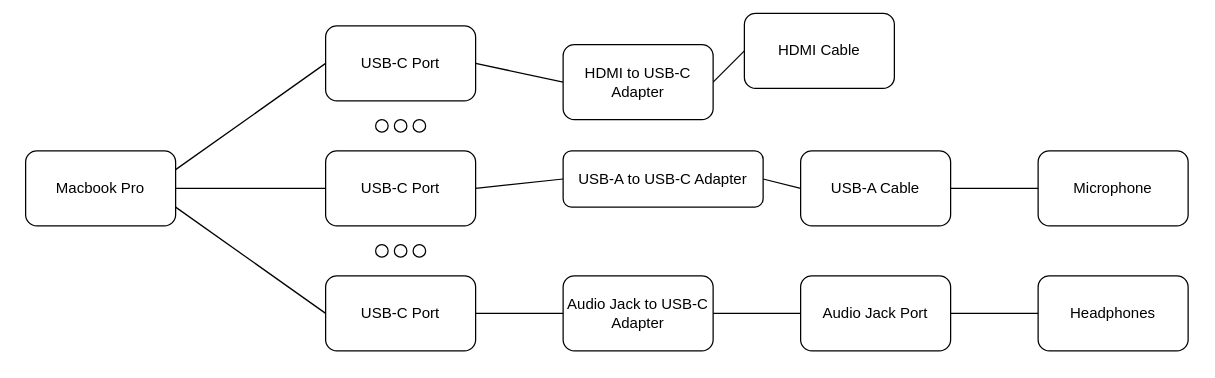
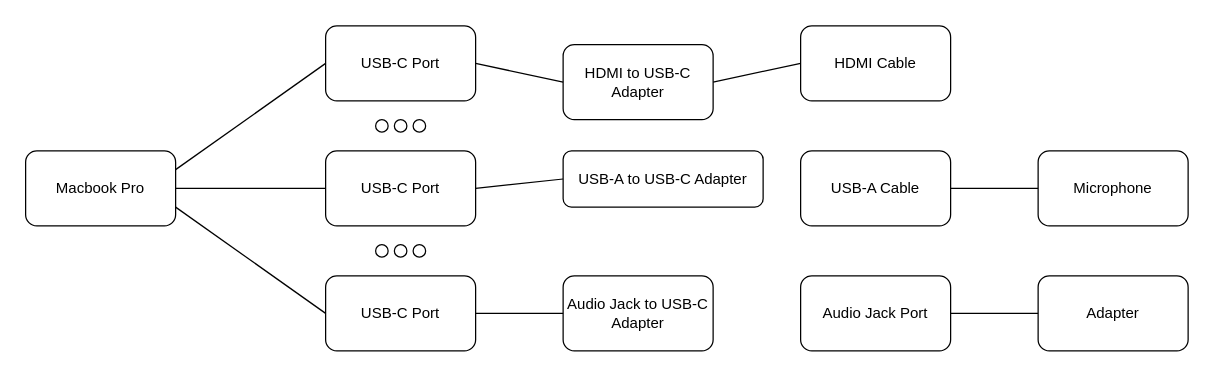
(819, 51) -> (876, 63)
(782, 183) -> none
(756, 313) -> none
(1113, 313) -> (1113, 313)
